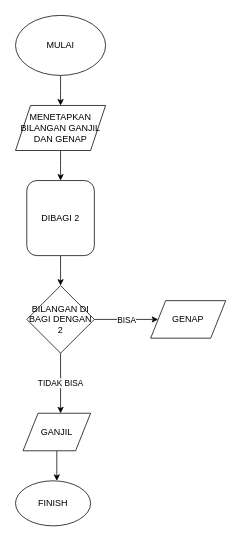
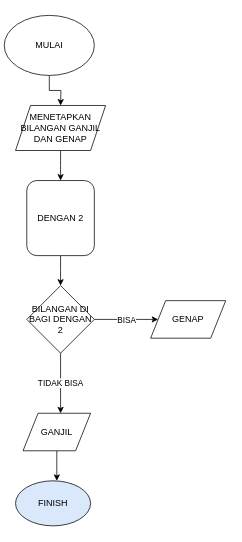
(60, 45) -> (49, 45)
(60, 218) -> (60, 218)
(53, 503) -> (53, 503)
